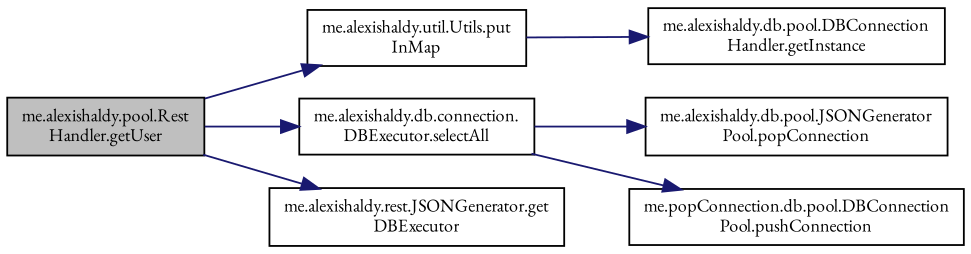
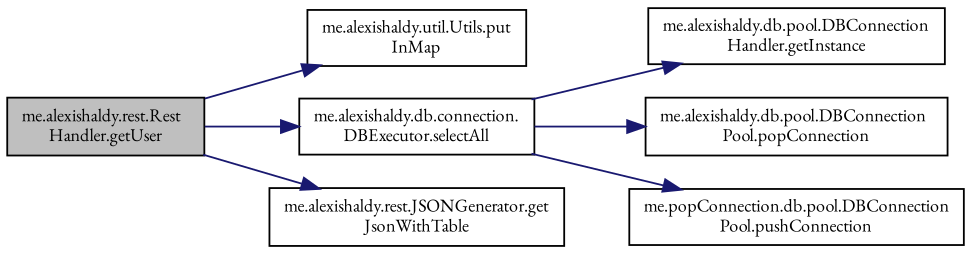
(578, 37) -> (597, 84)
(106, 127) -> (106, 127)
(797, 127) -> (797, 127)
(417, 217) -> (417, 217)
